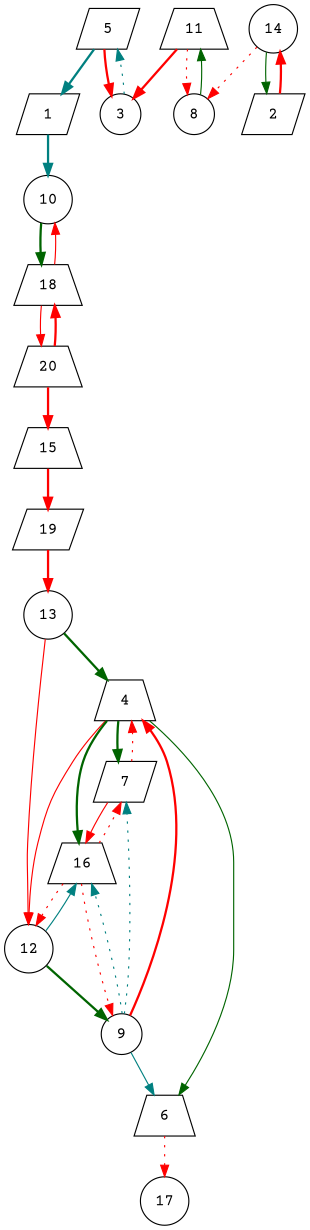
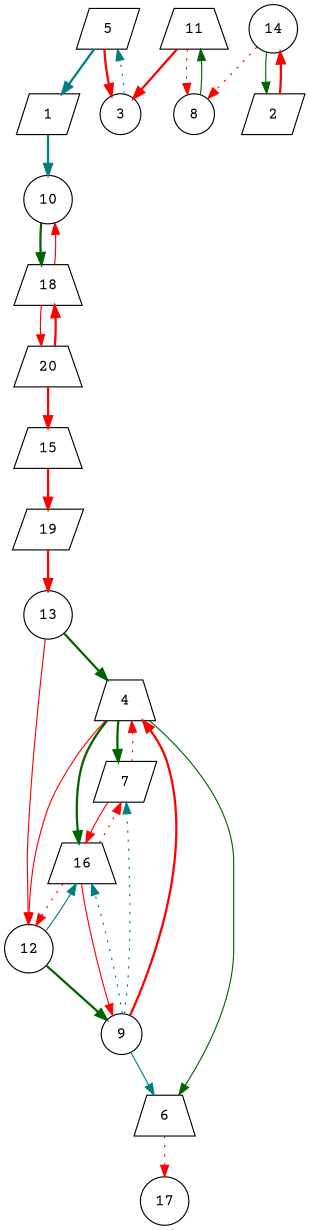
(93, 945) -> (93, 945)
